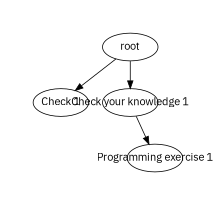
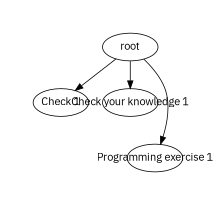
(141, 127) -> (167, 95)
